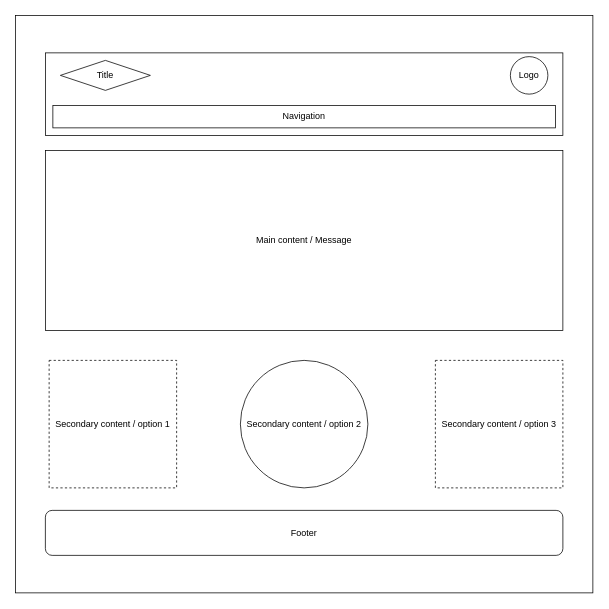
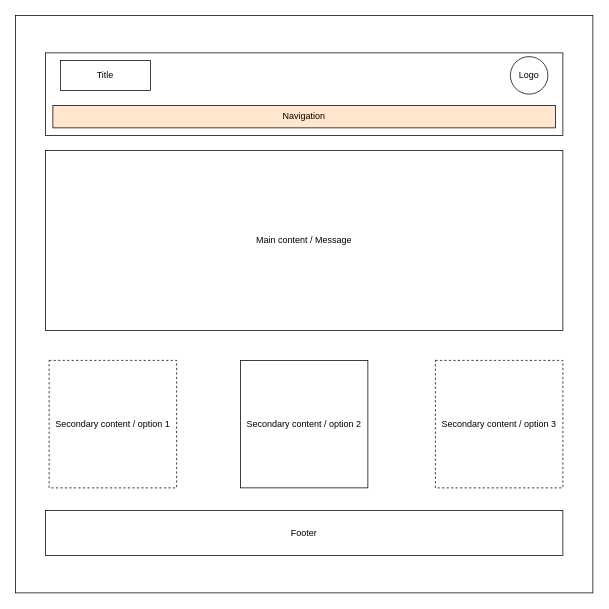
(105, 75) -> (105, 75)
(304, 117) -> (304, 117)
(304, 424) -> (304, 424)
(304, 533) -> (304, 533)
